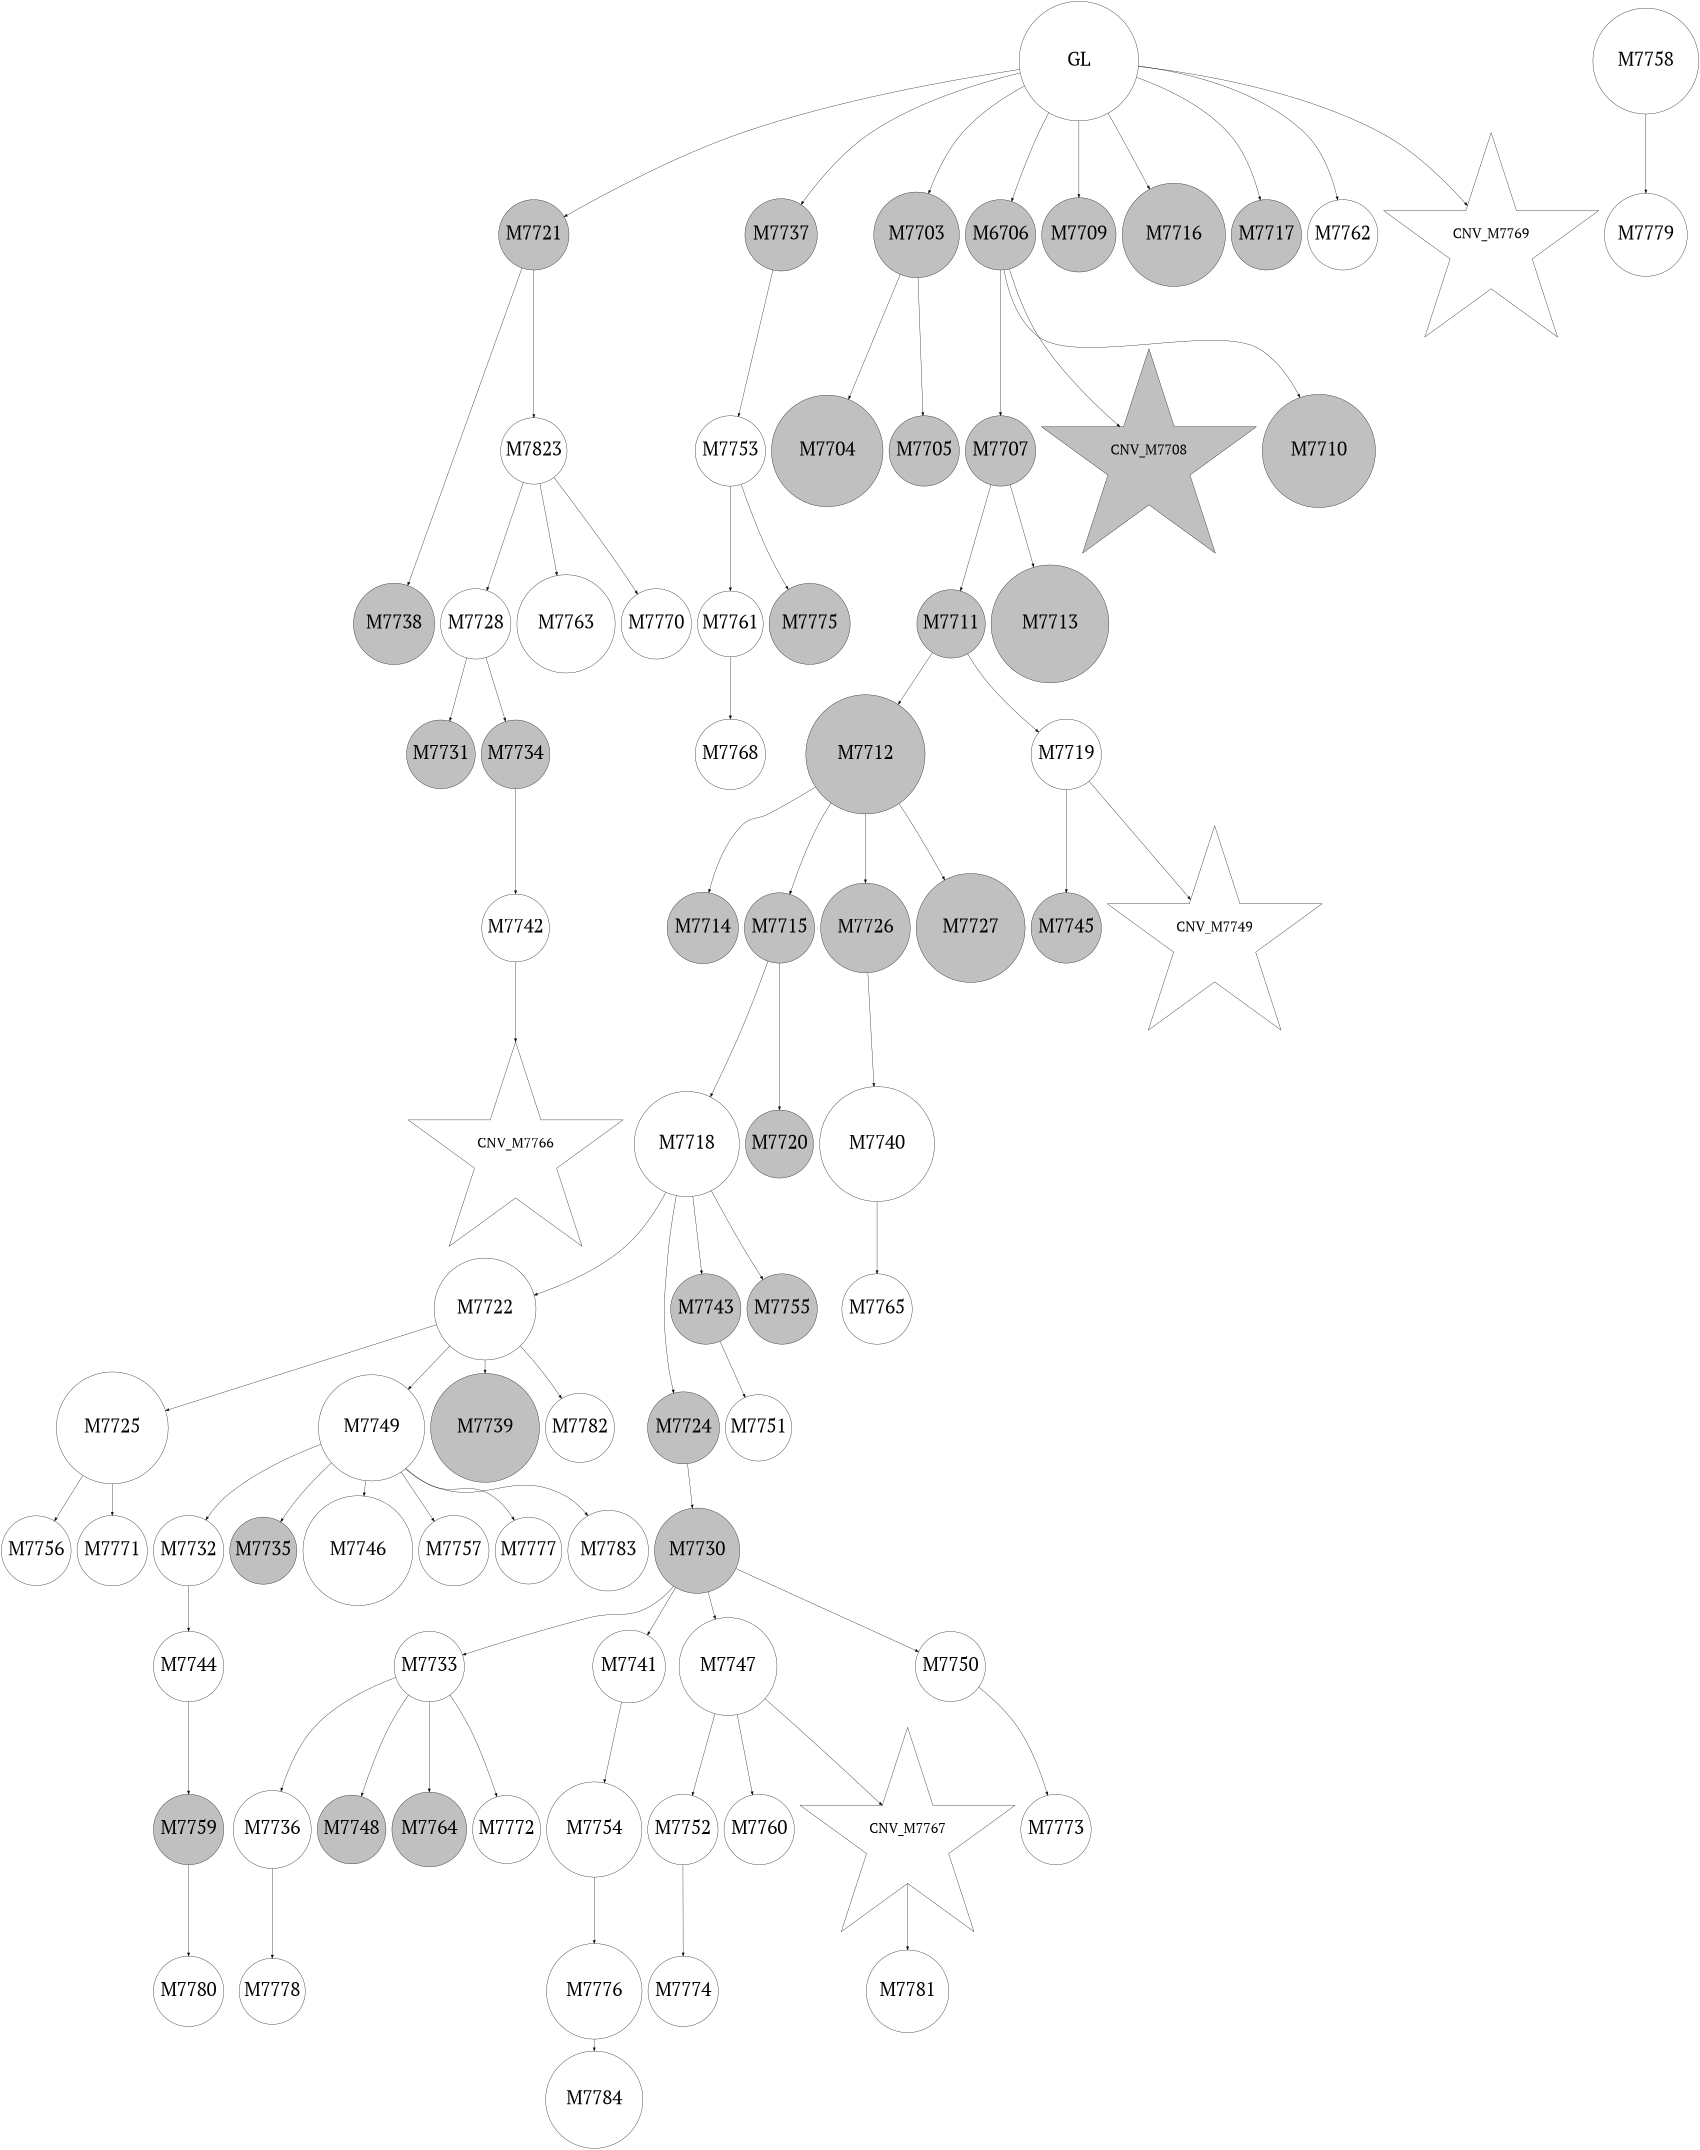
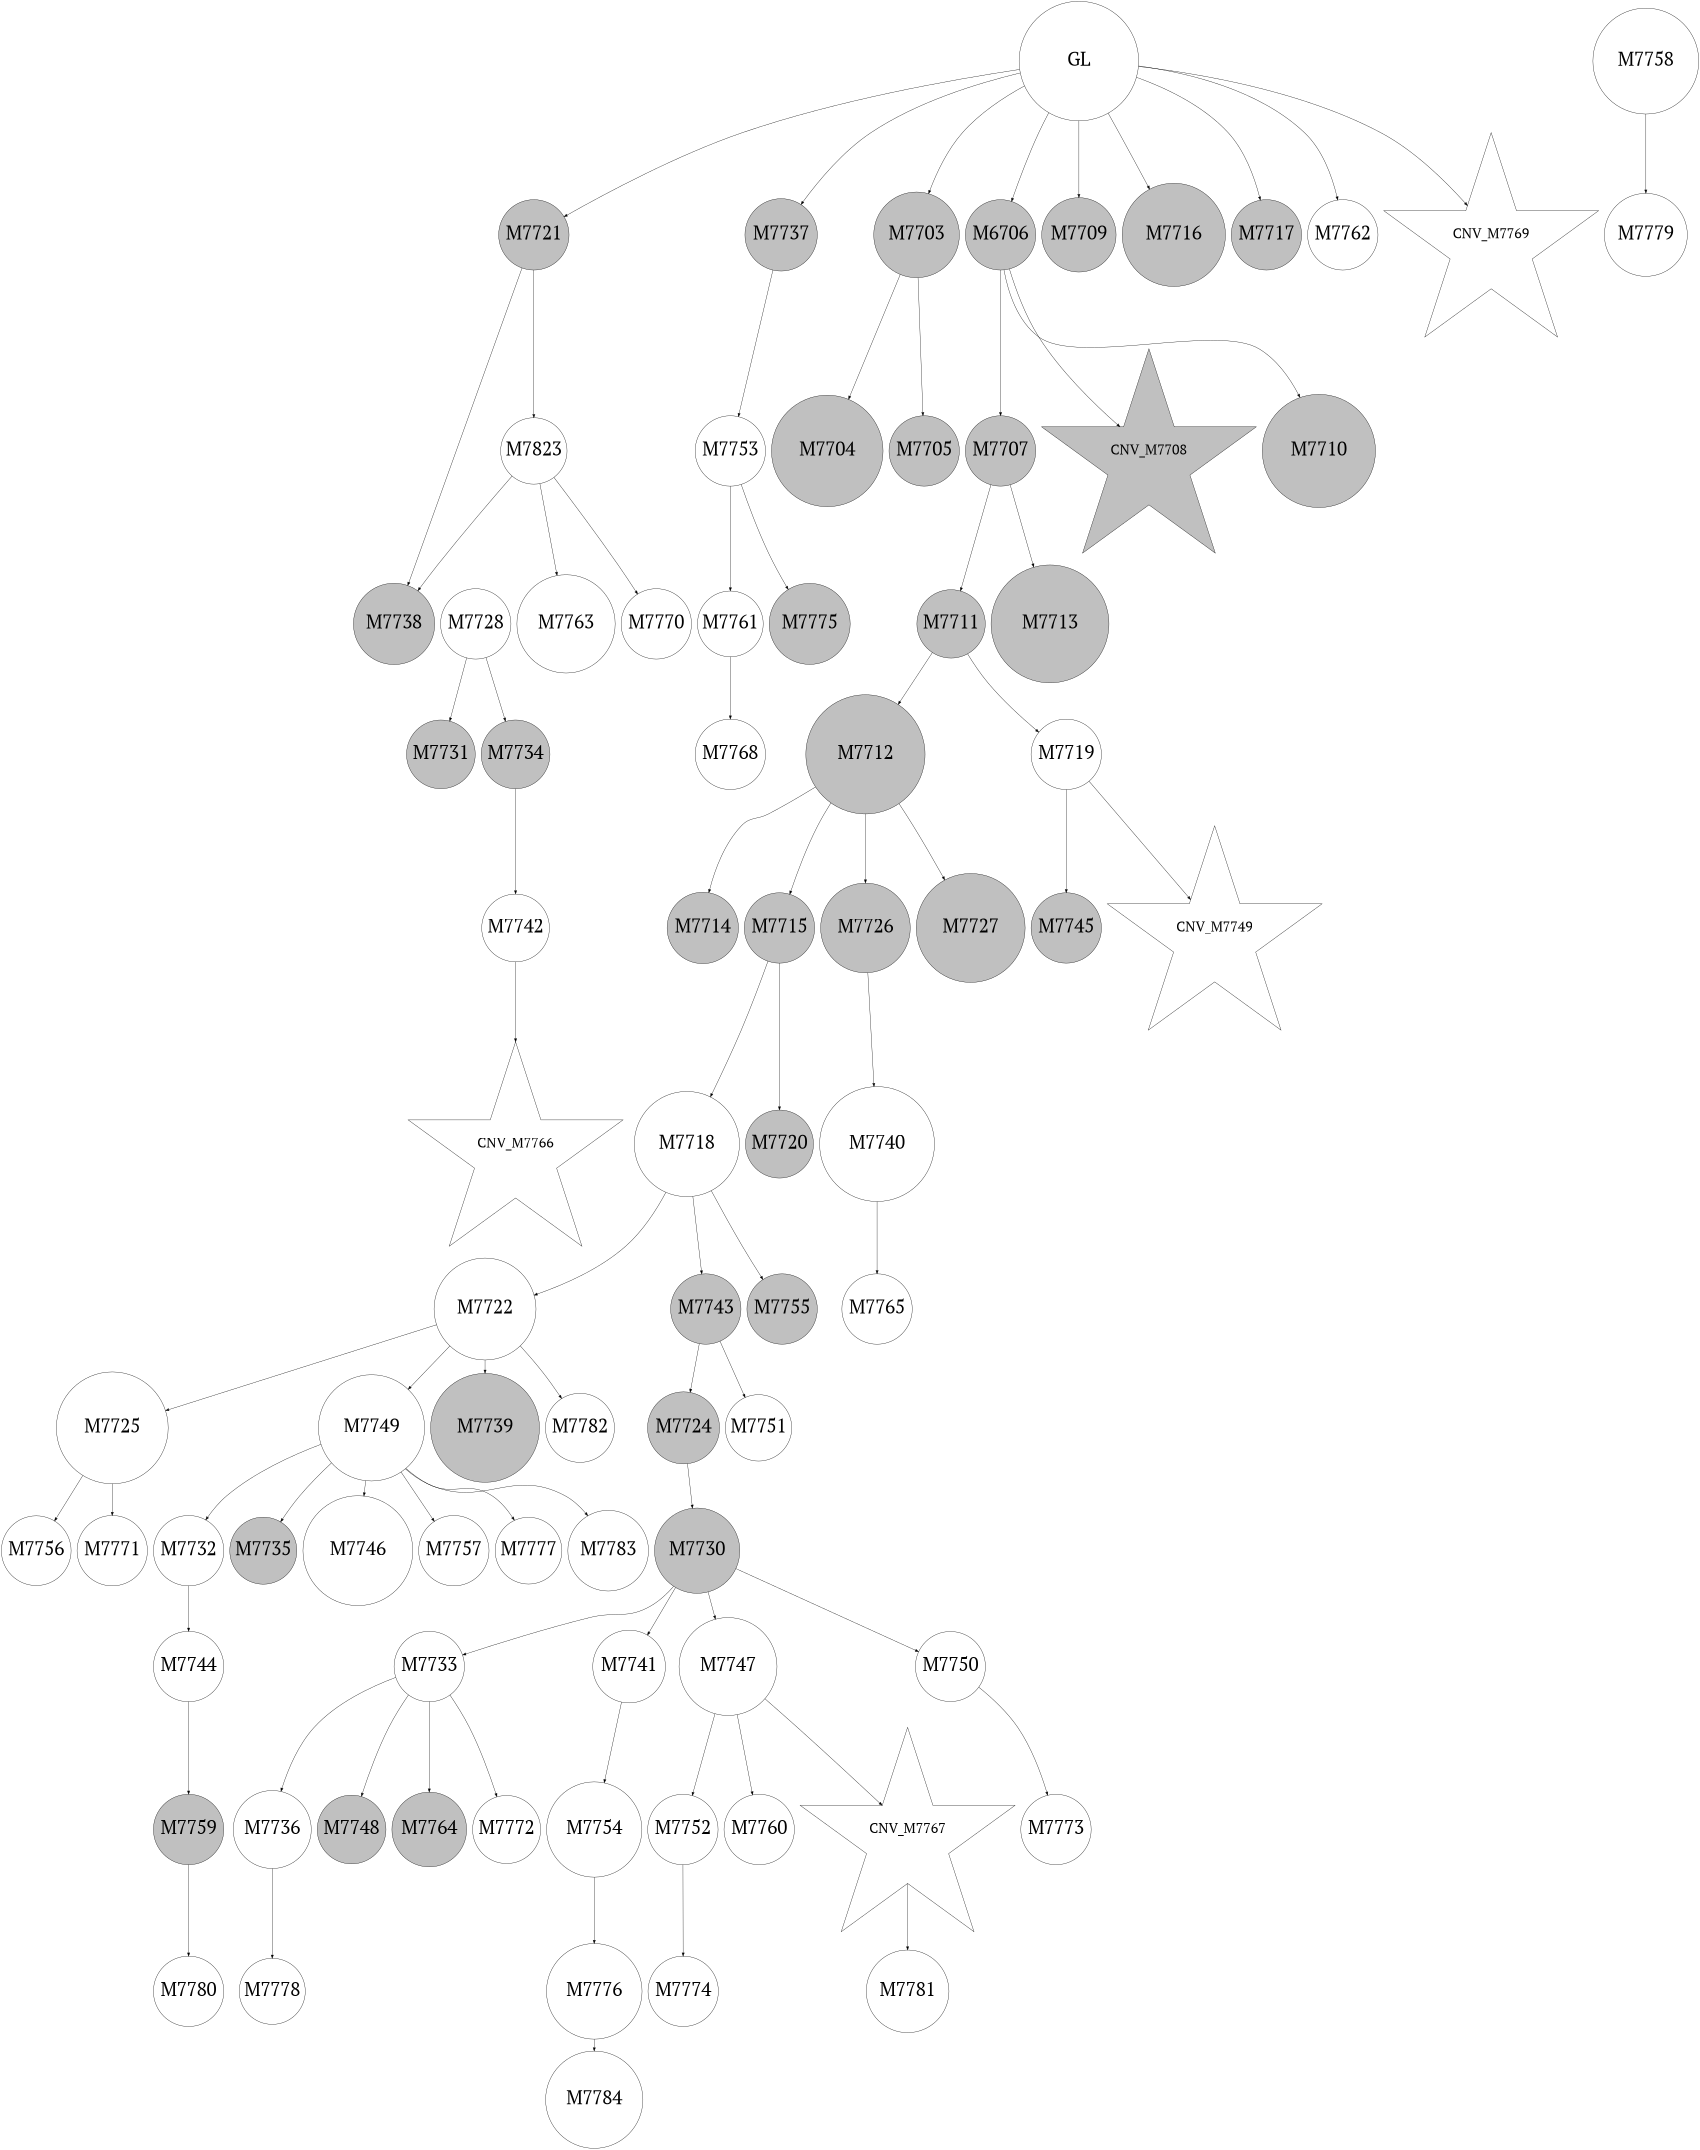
(506, 535) -> (465, 531)
(665, 1293) -> (695, 1366)
